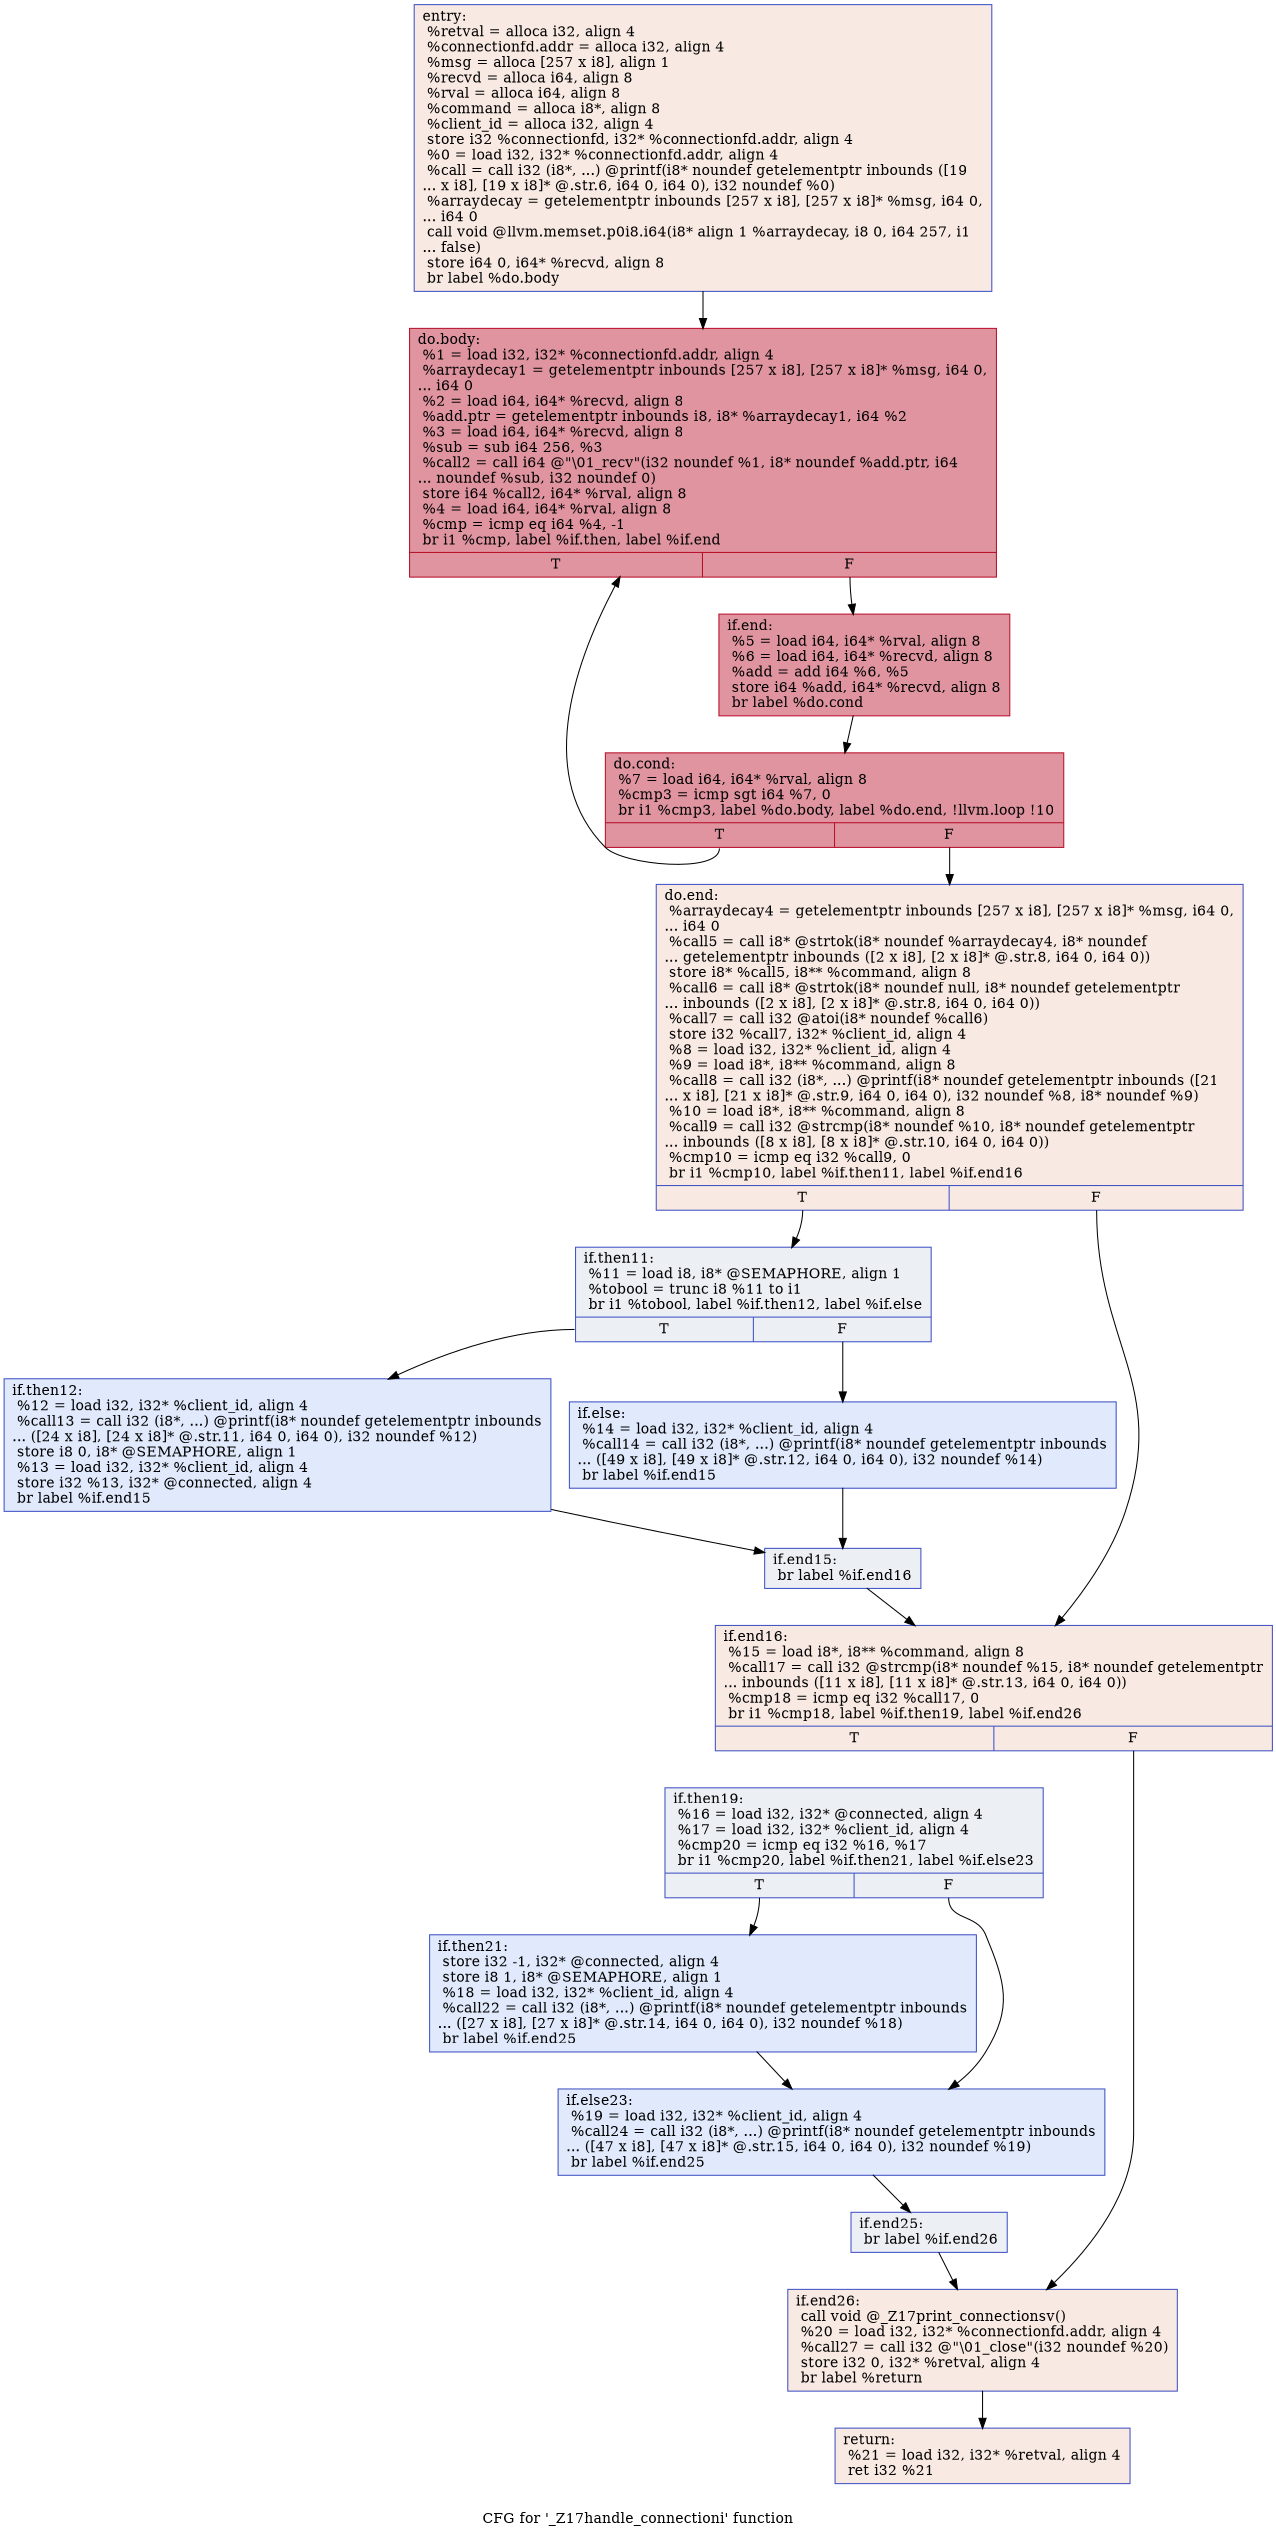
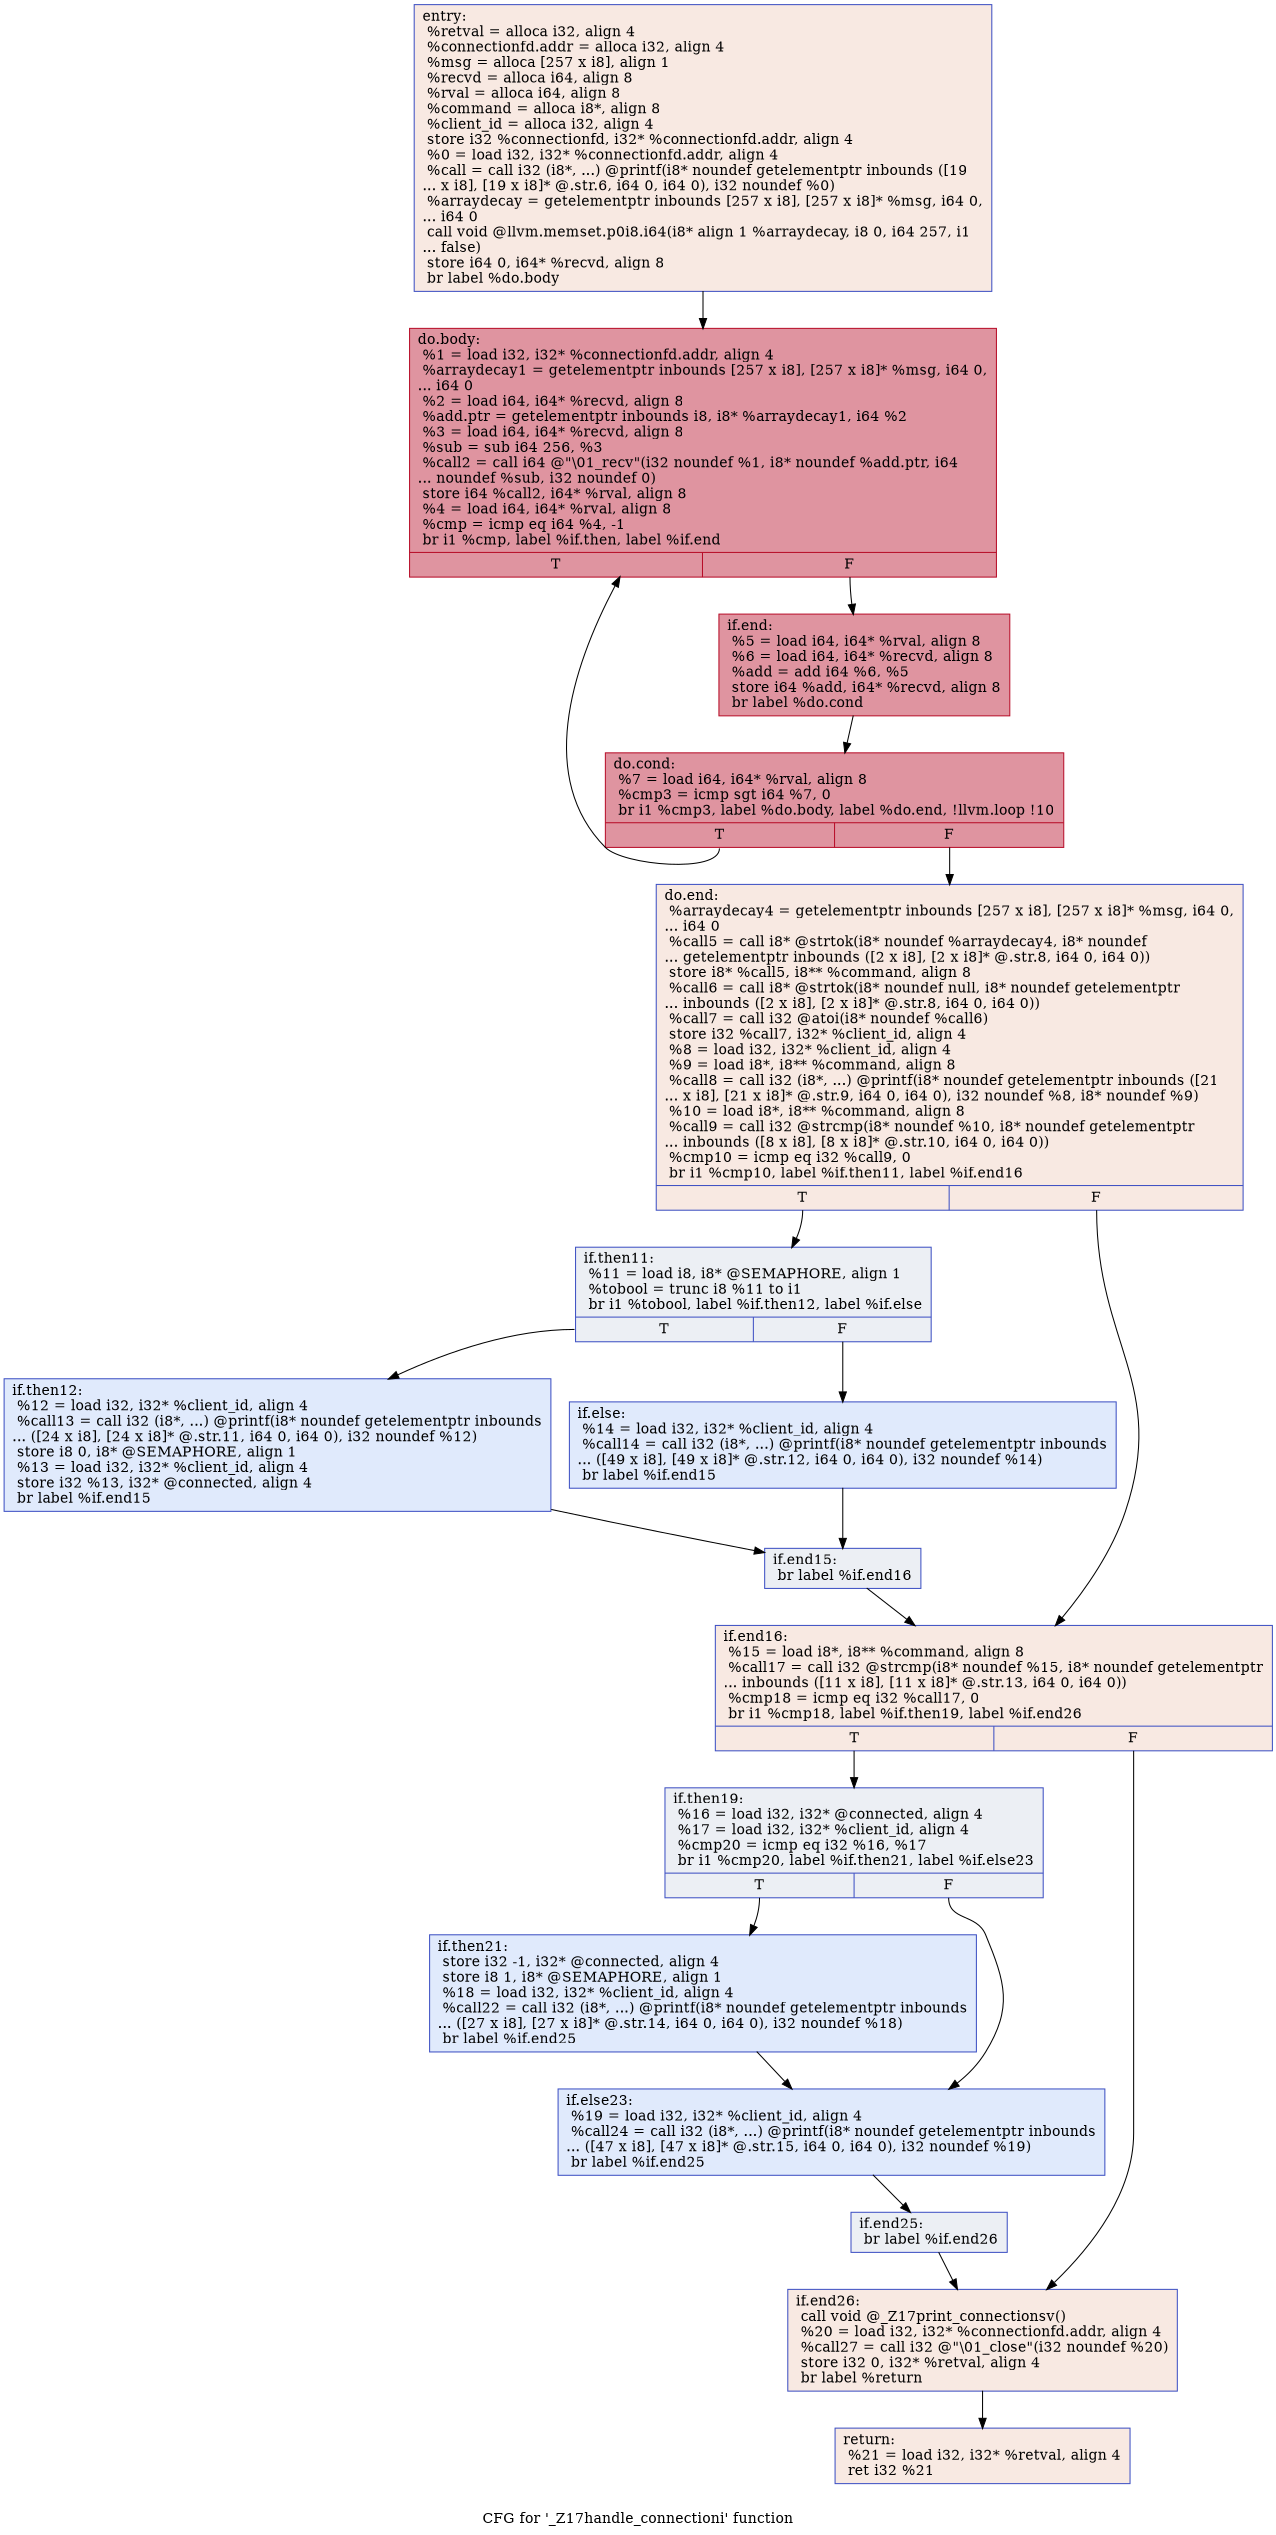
none -> (854, 1764)
